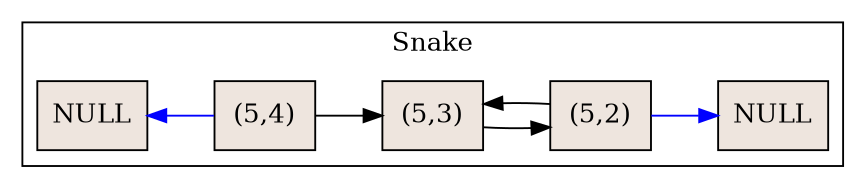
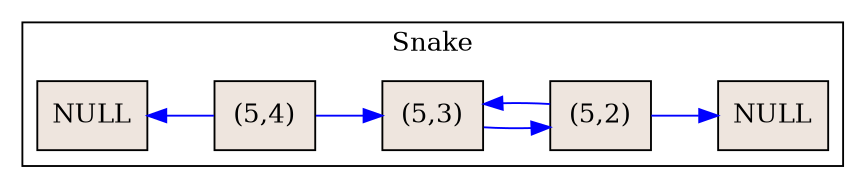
(526, 103) -> (526, 103)
(340, 116) -> (340, 116)
(508, 128) -> (508, 128)
